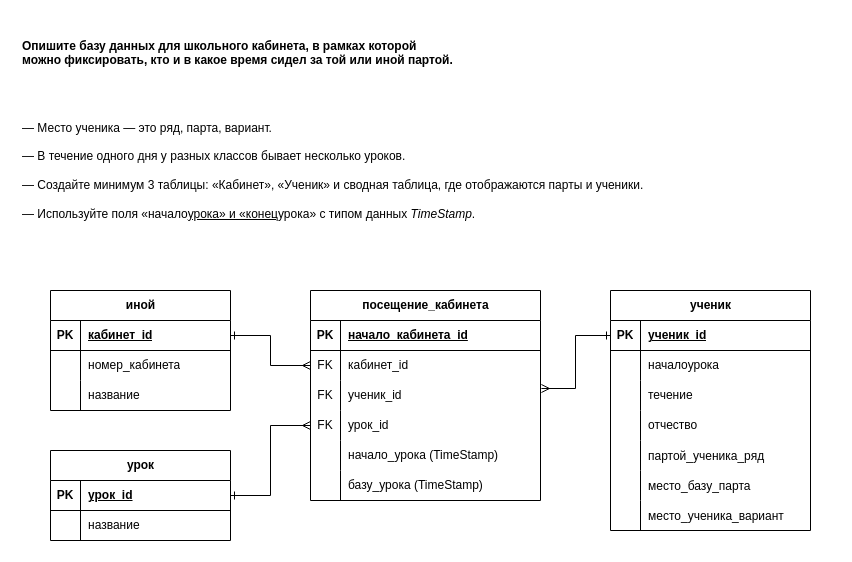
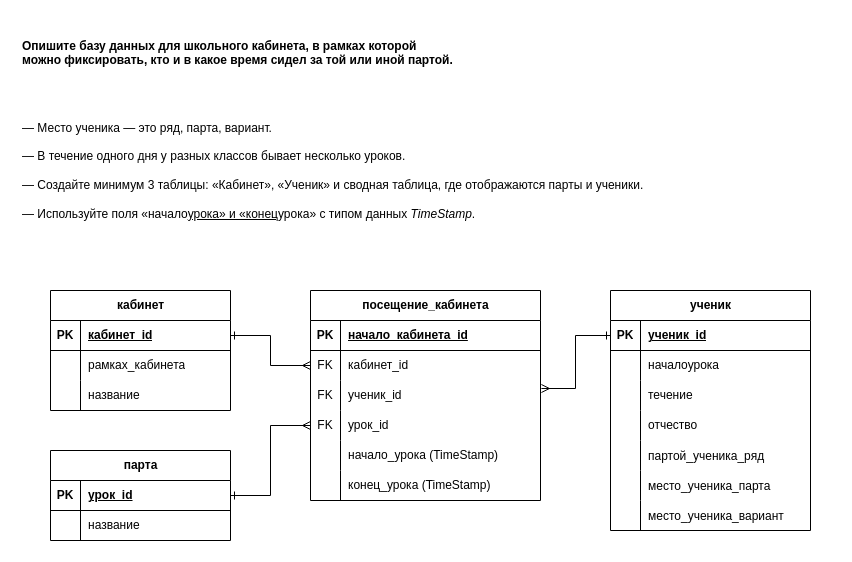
(141, 306) -> (141, 306)
(136, 366) -> (139, 366)
(141, 466) -> (141, 466)
(419, 486) -> (423, 486)
(702, 486) -> (712, 486)
